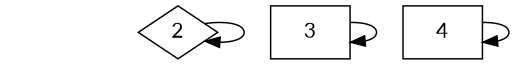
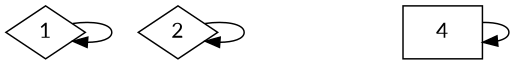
none -> (46, 32)
(310, 32) -> none
